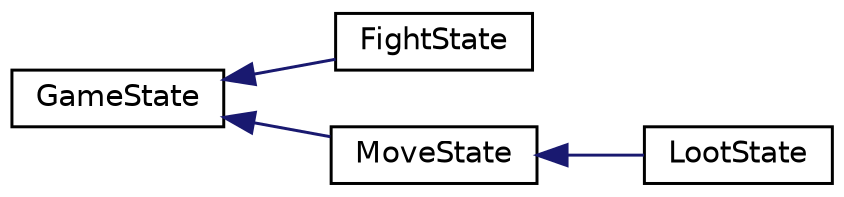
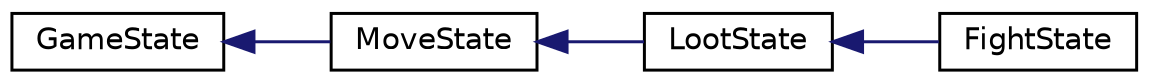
(295, 67) -> (901, 42)
